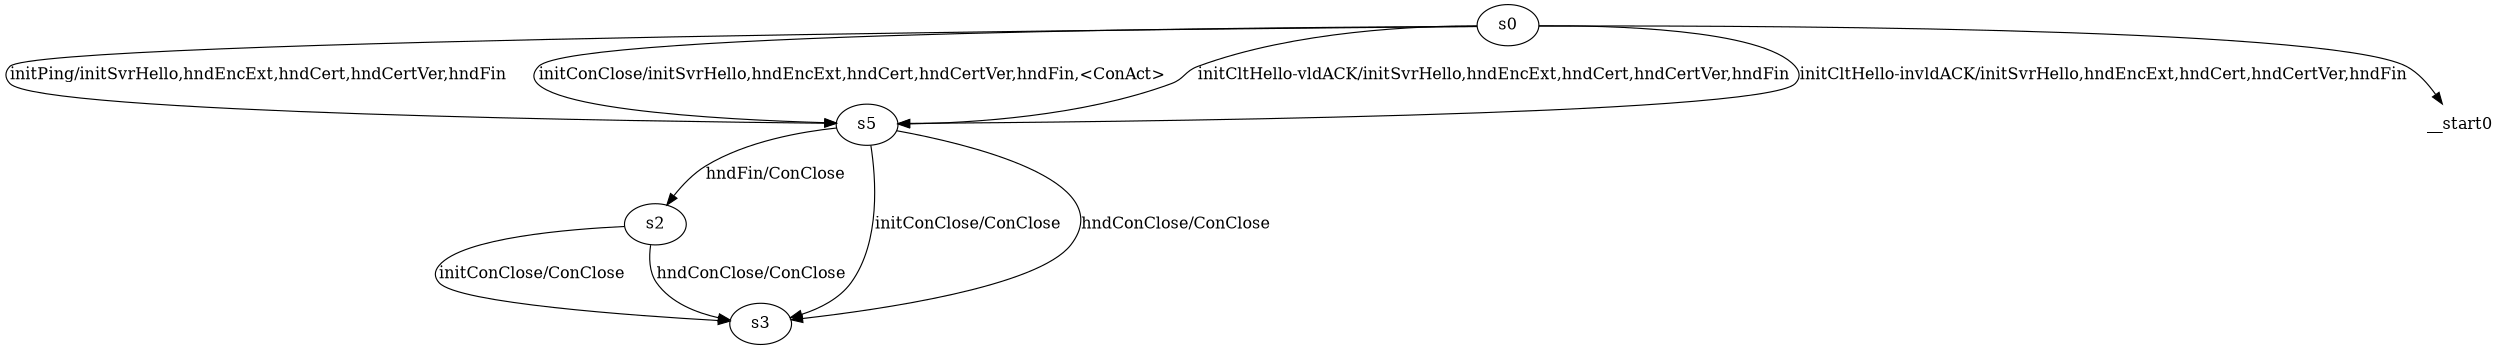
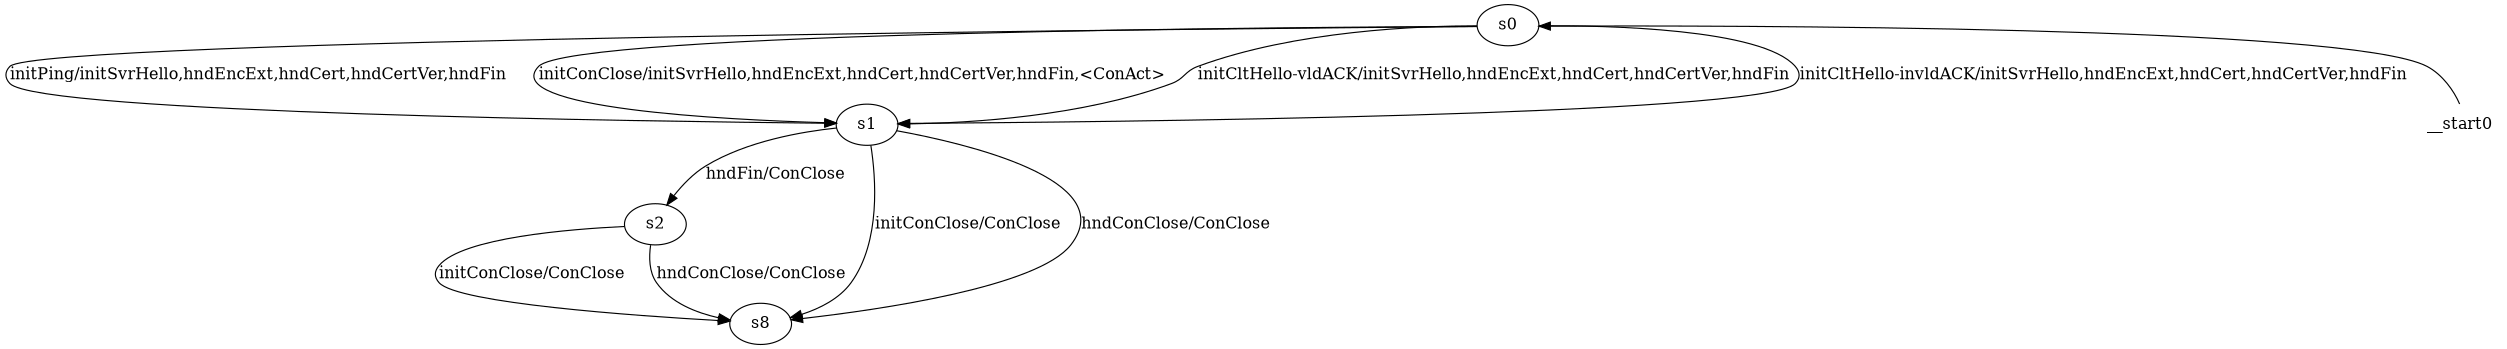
(1994, 30) -> (2015, 31)
(867, 125) -> (867, 125)
(761, 324) -> (761, 324)
